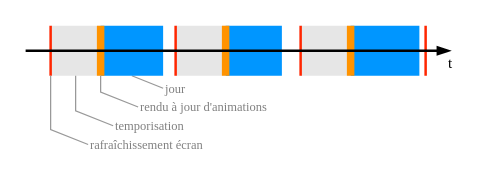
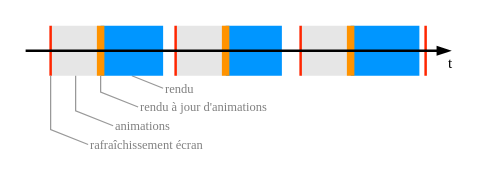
(180, 88) -> (183, 88)
(158, 126) -> (147, 126)
